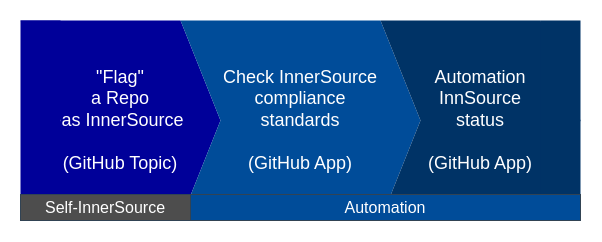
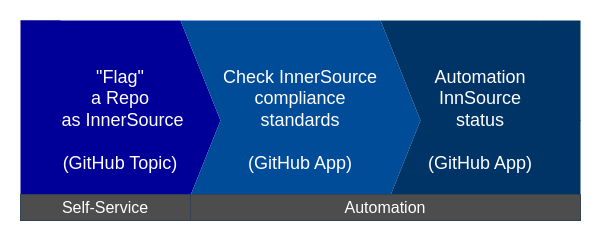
(106, 208) -> (106, 208)
(386, 208) -> (386, 208)
